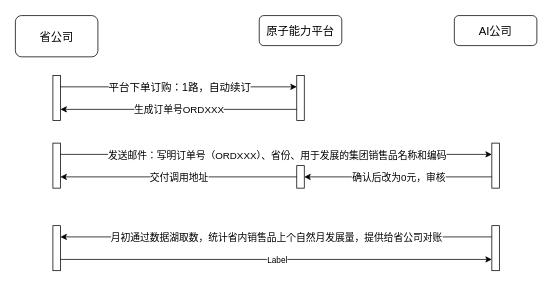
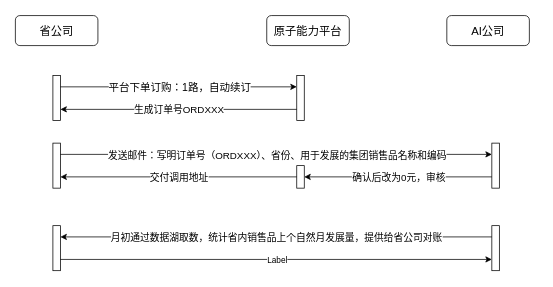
(300, 30) -> (308, 30)
(495, 30) -> (488, 30)
(57, 36) -> (57, 30)
